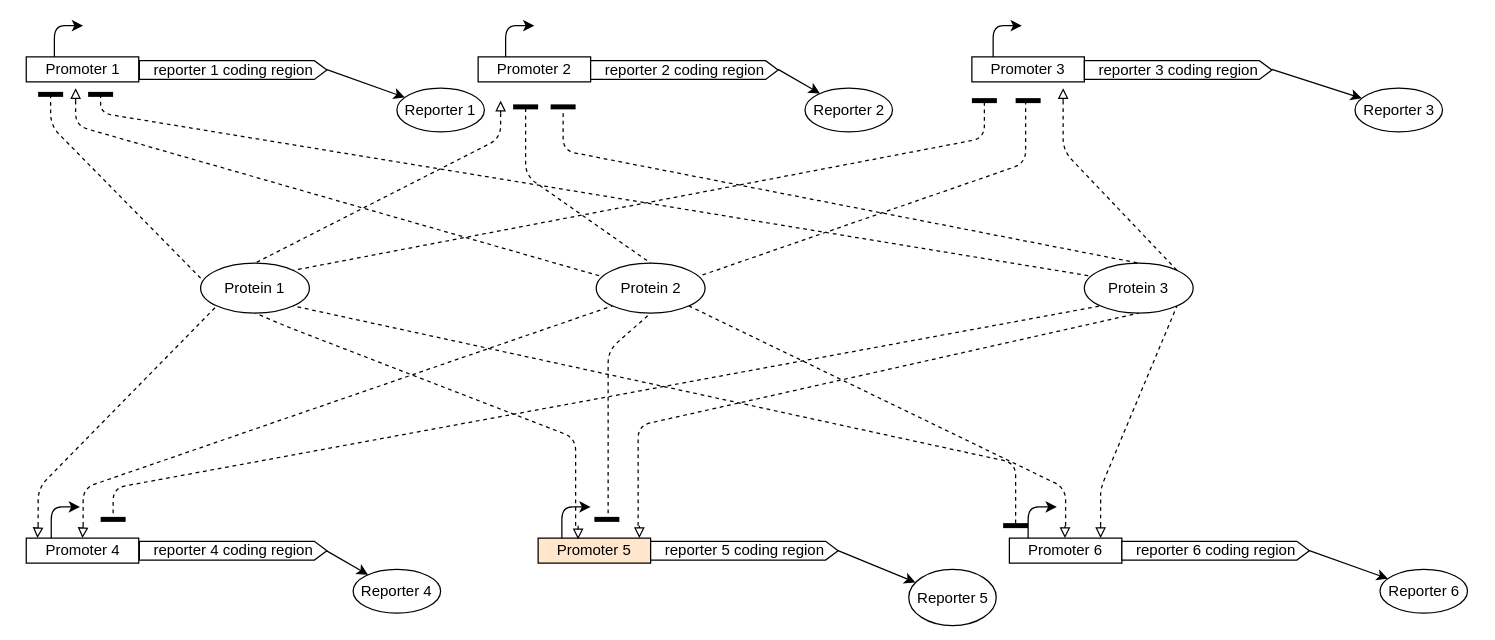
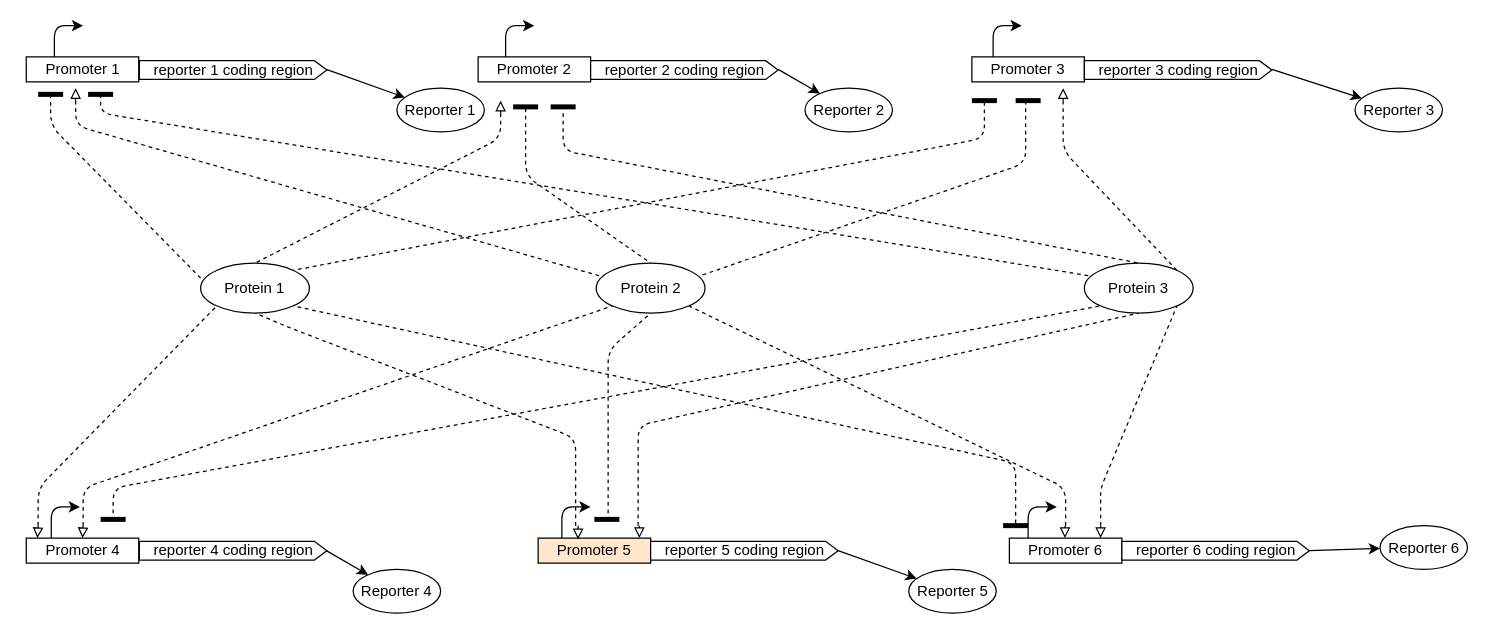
(1424, 591) -> (1424, 548)
(953, 598) -> (953, 591)
